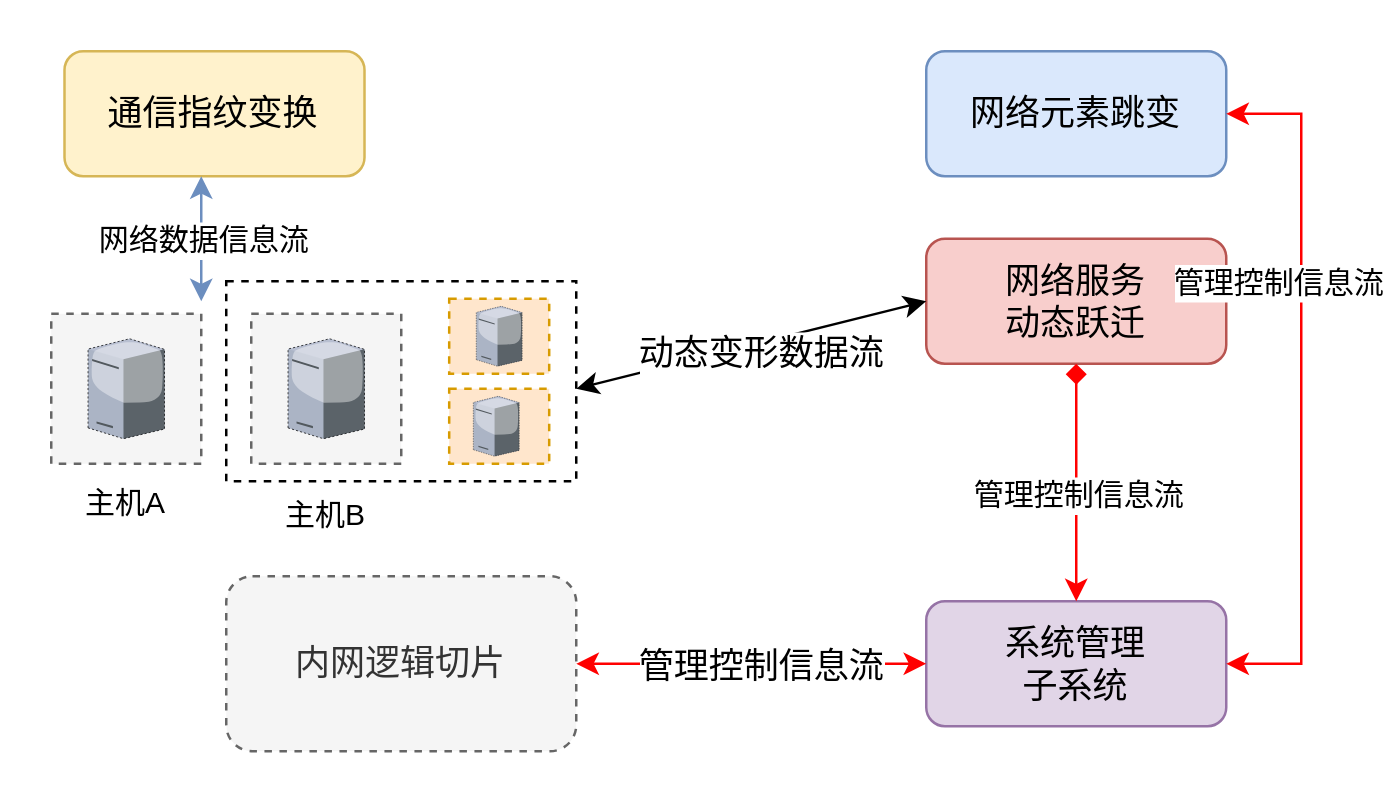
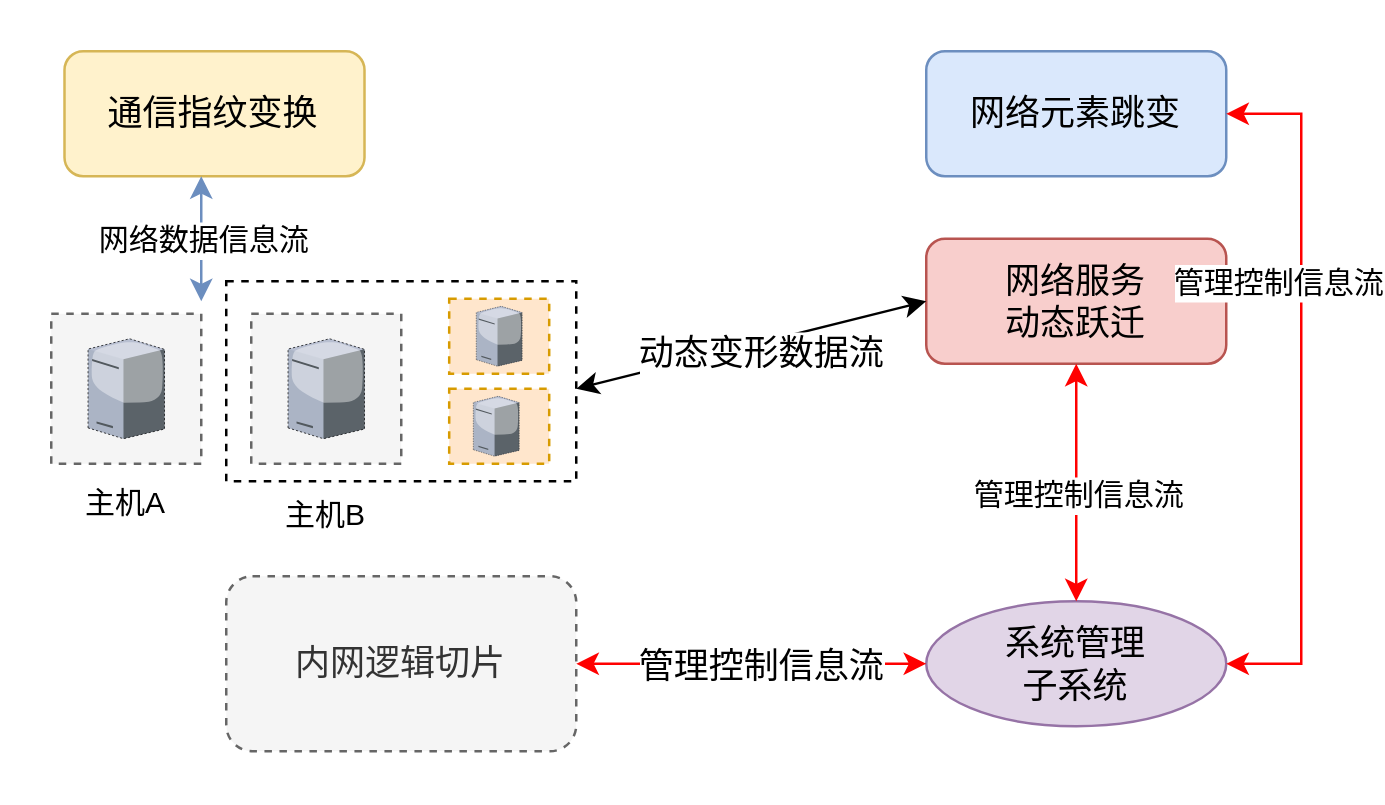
(1076, 384) -> (1076, 382)
(1076, 664) -> (1076, 664)
